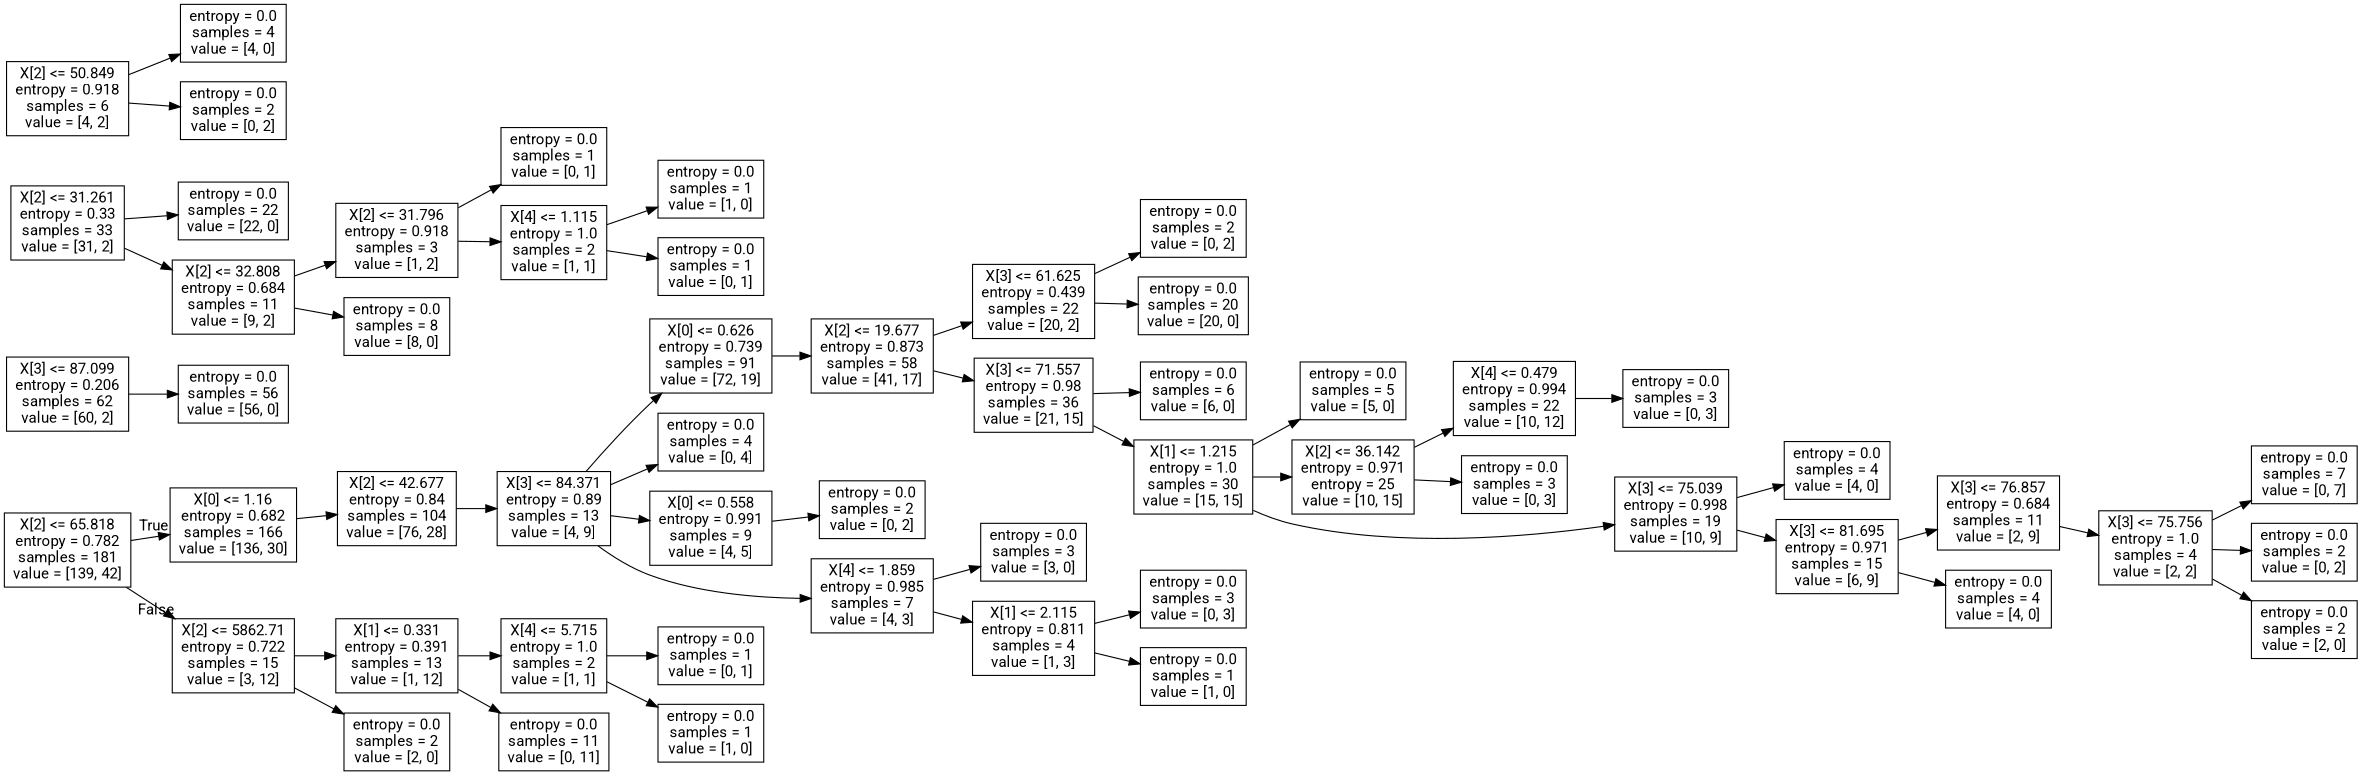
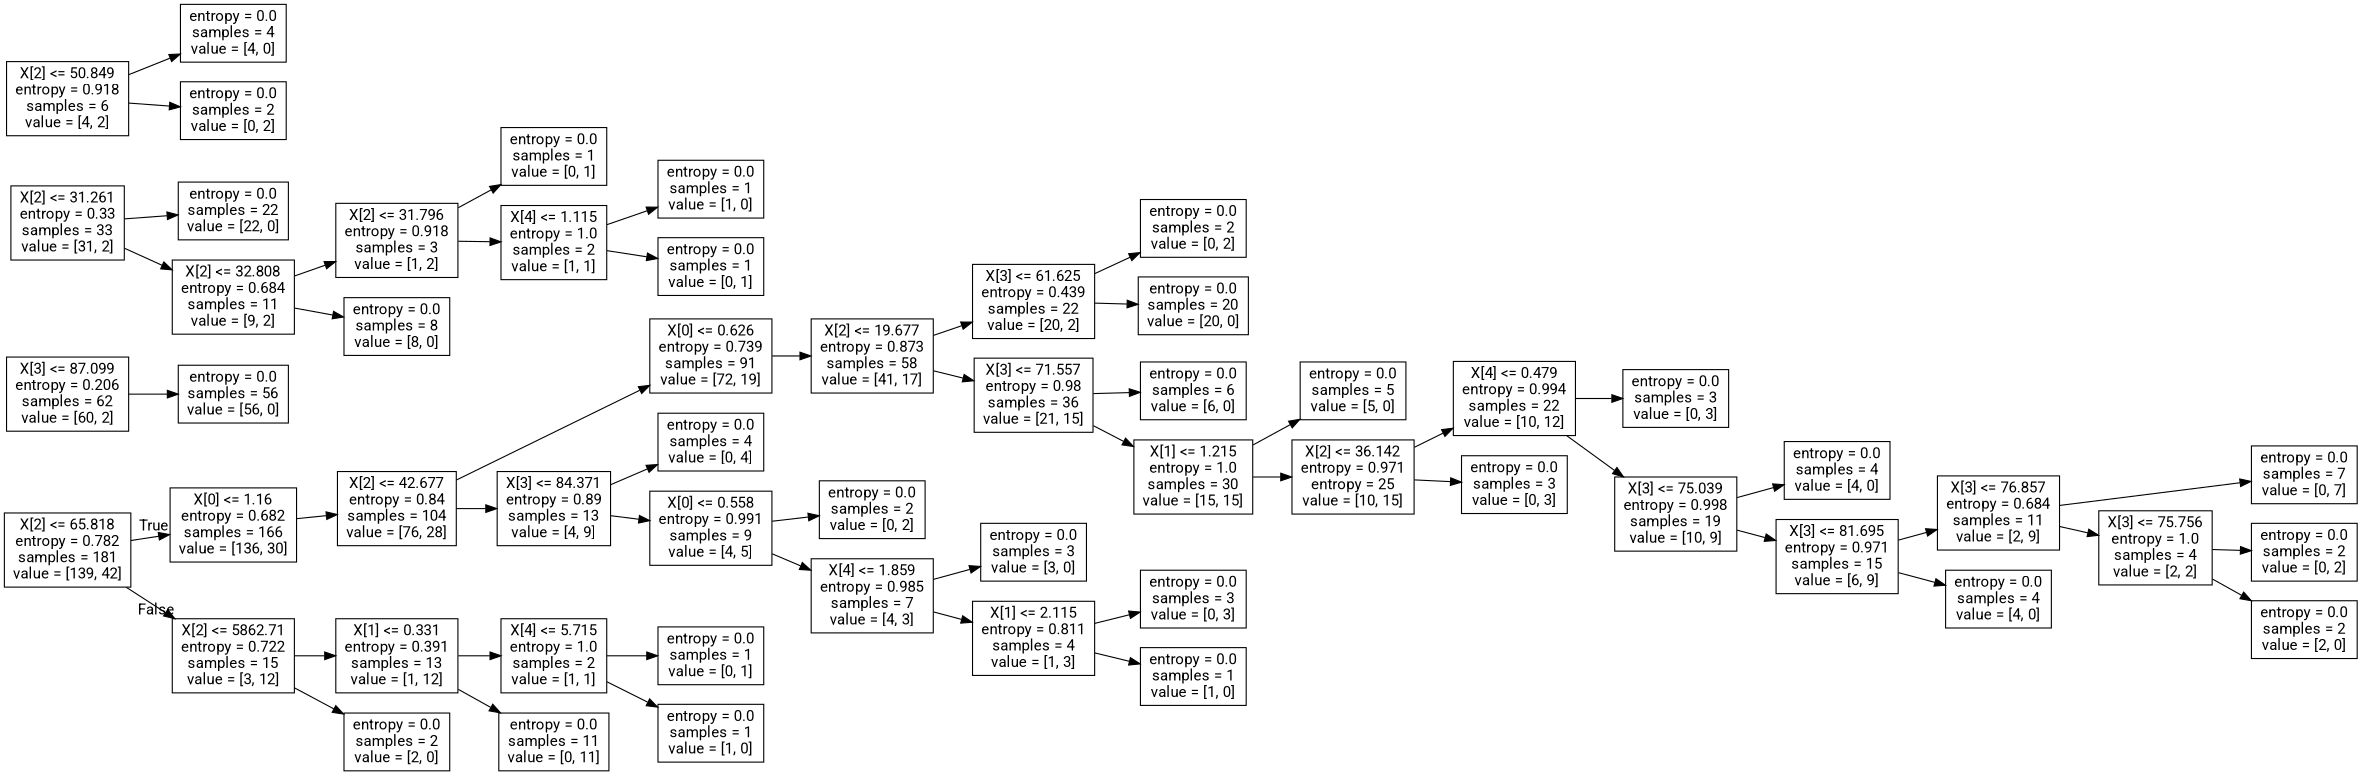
(619, 435) -> (548, 435)
(2227, 513) -> (2150, 494)
(1427, 538) -> (1591, 453)
(695, 588) -> (786, 560)
